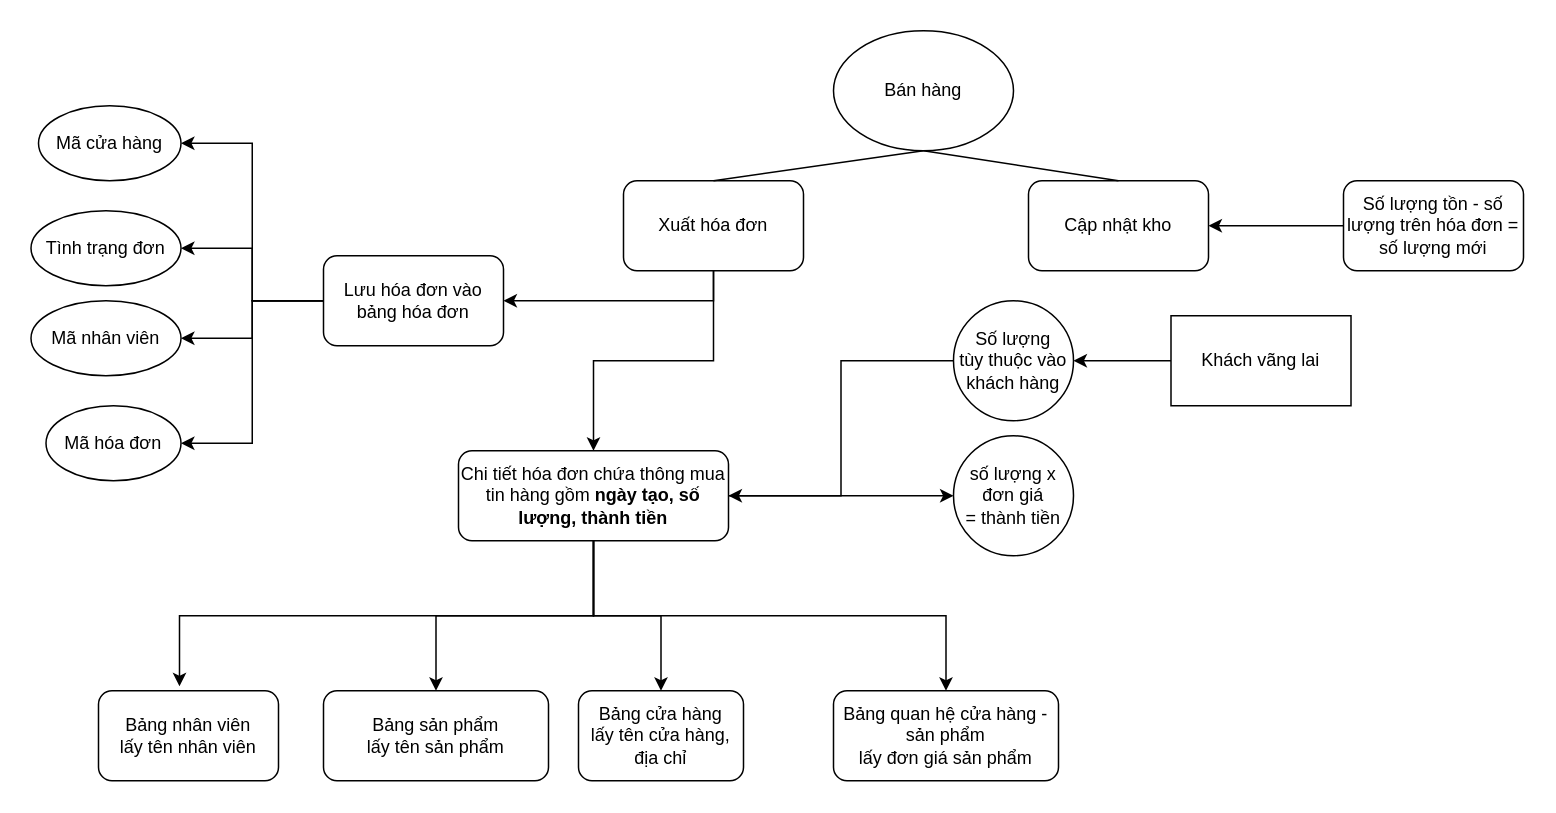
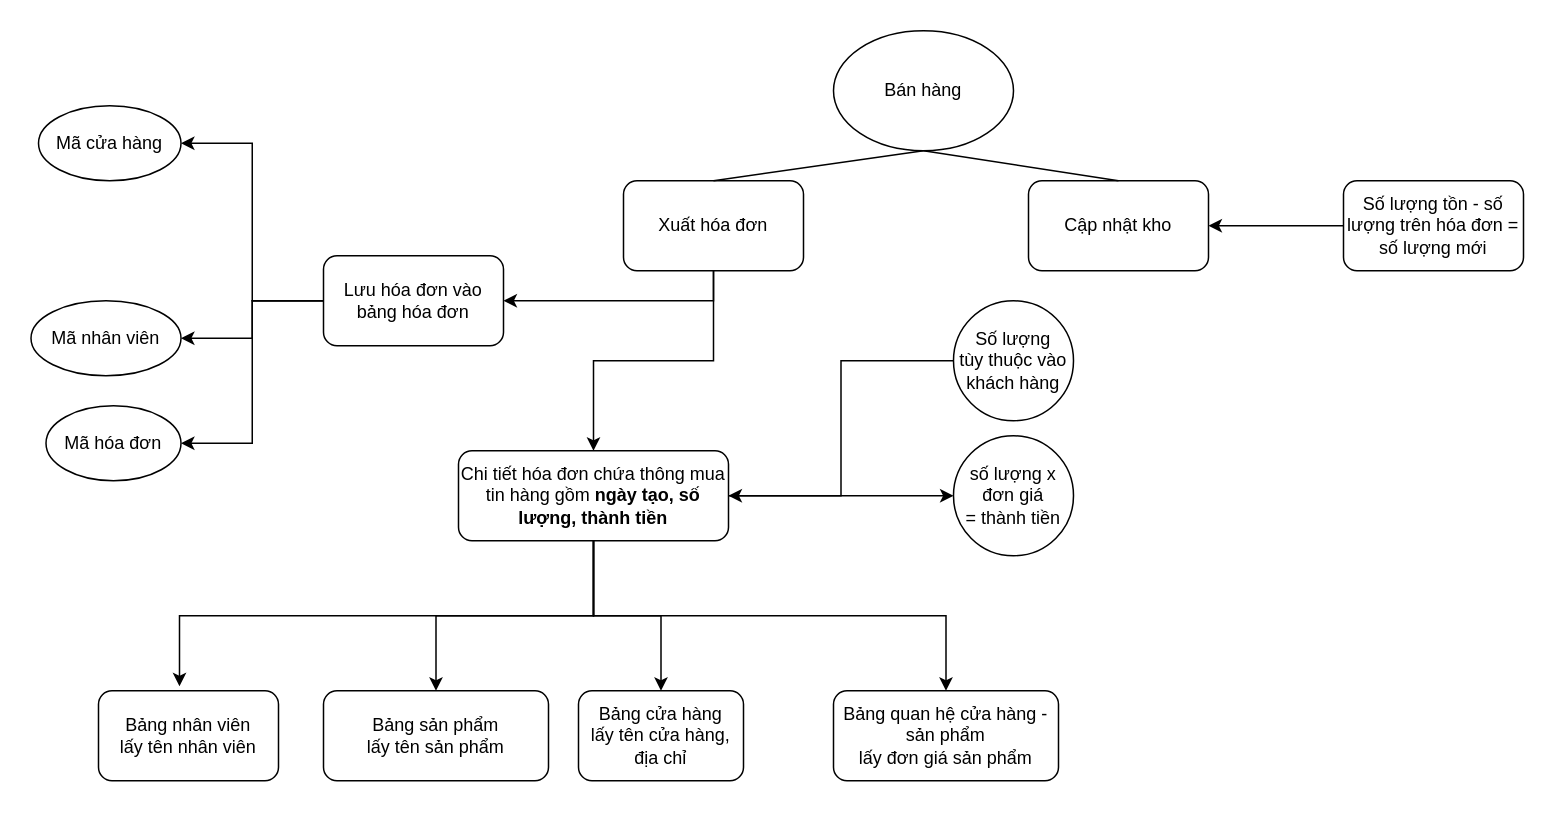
(106, 248) -> none
(220, 248) -> none
(1127, 361) -> none
(1261, 361) -> none
